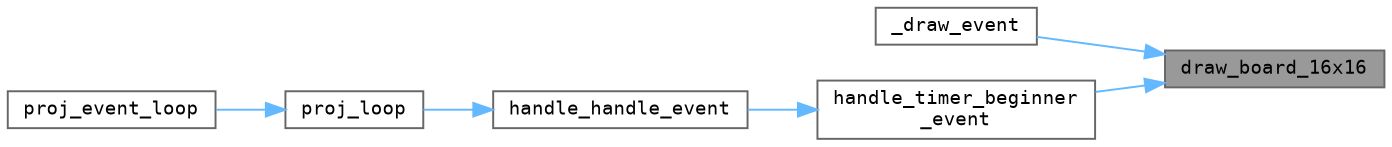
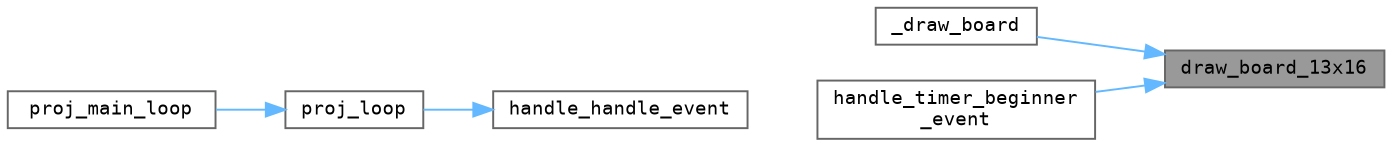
(956, 26) -> (956, 26)
(1275, 69) -> (1275, 69)
(112, 110) -> (112, 110)
(773, 110) -> none
